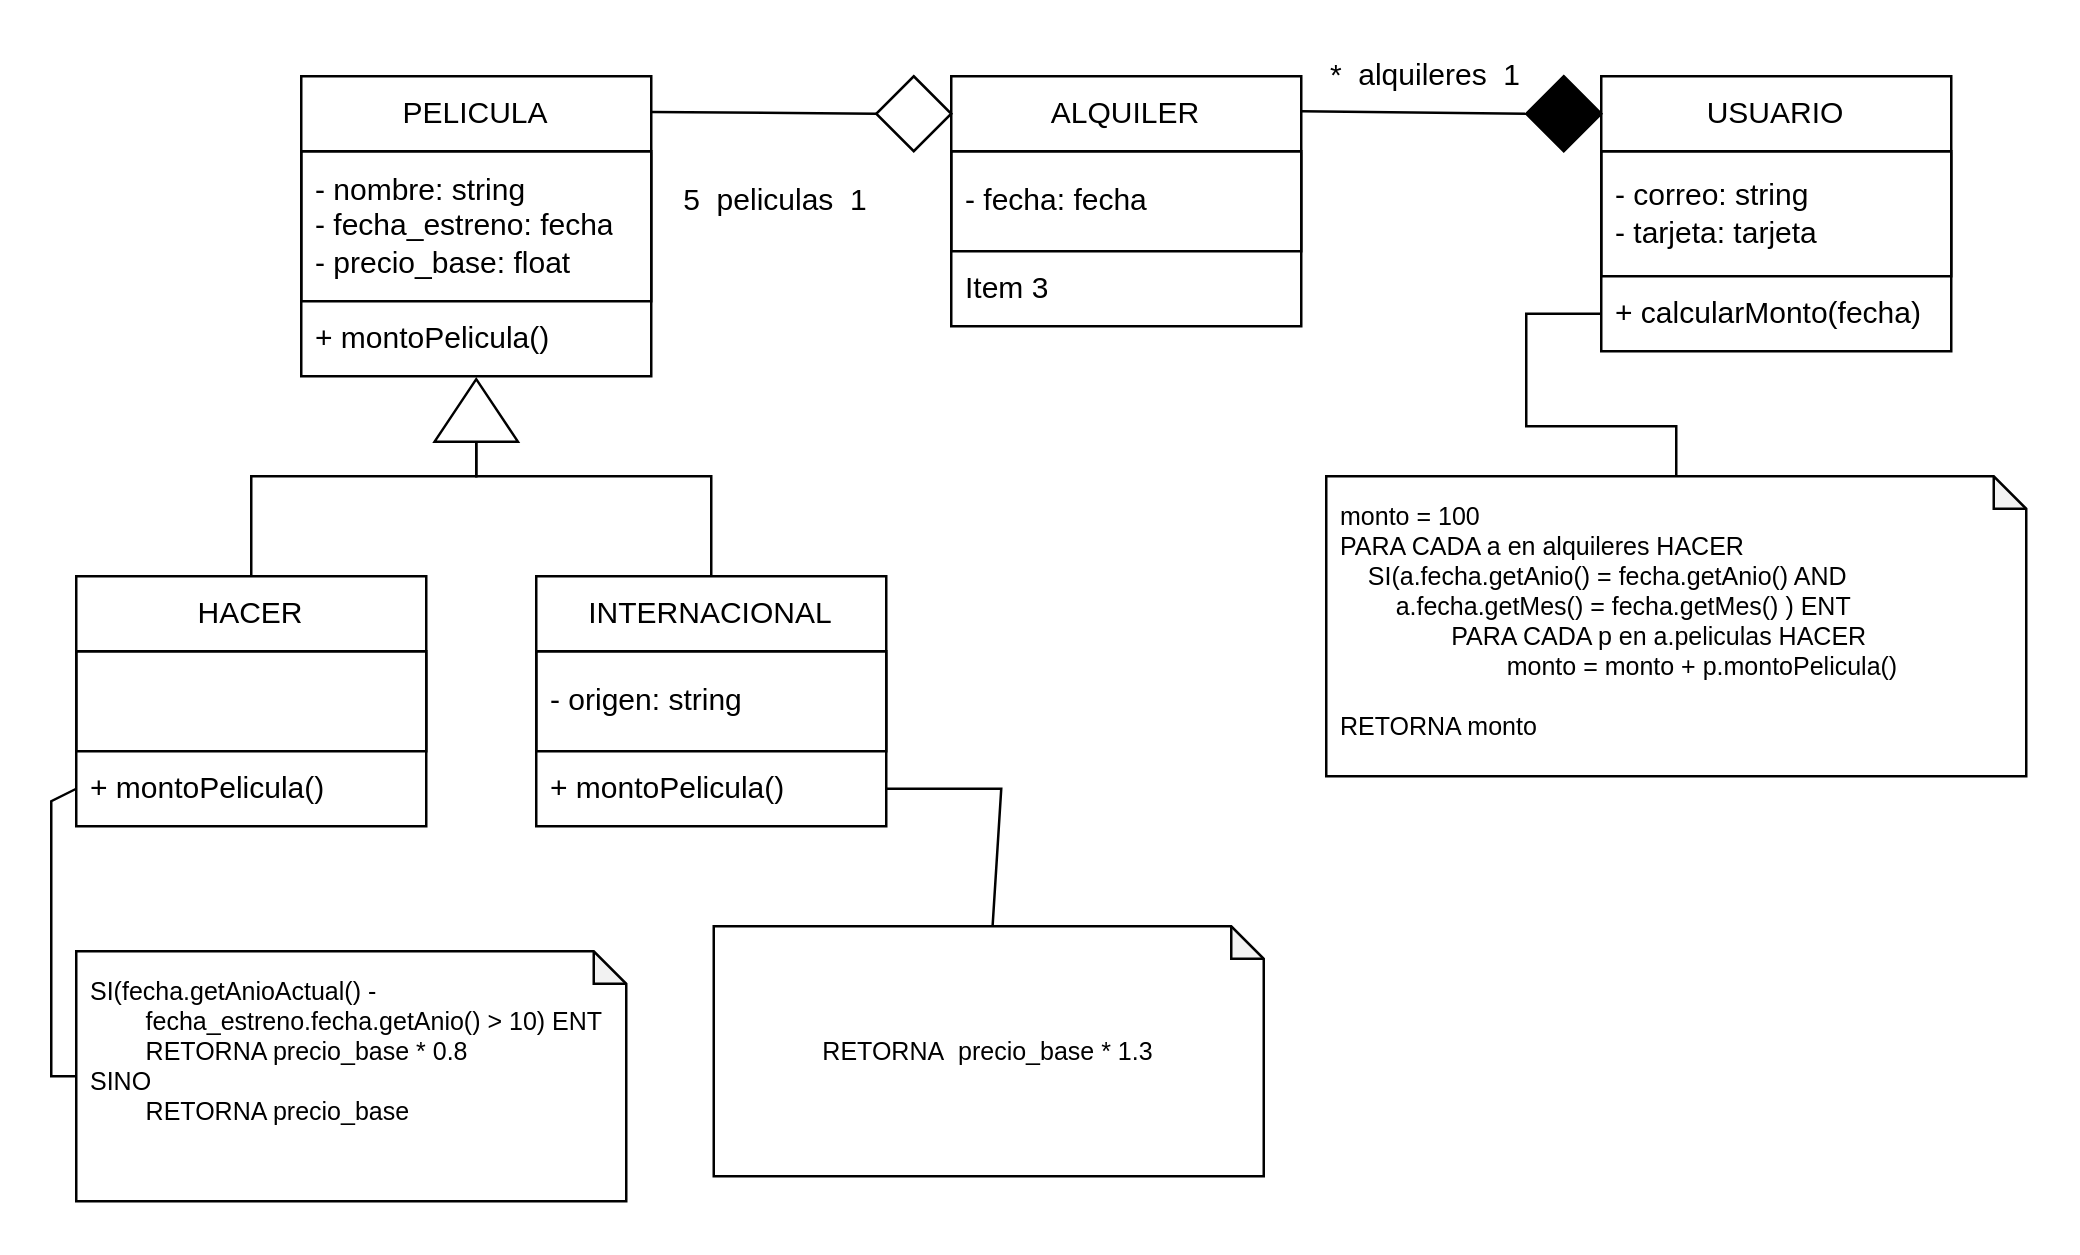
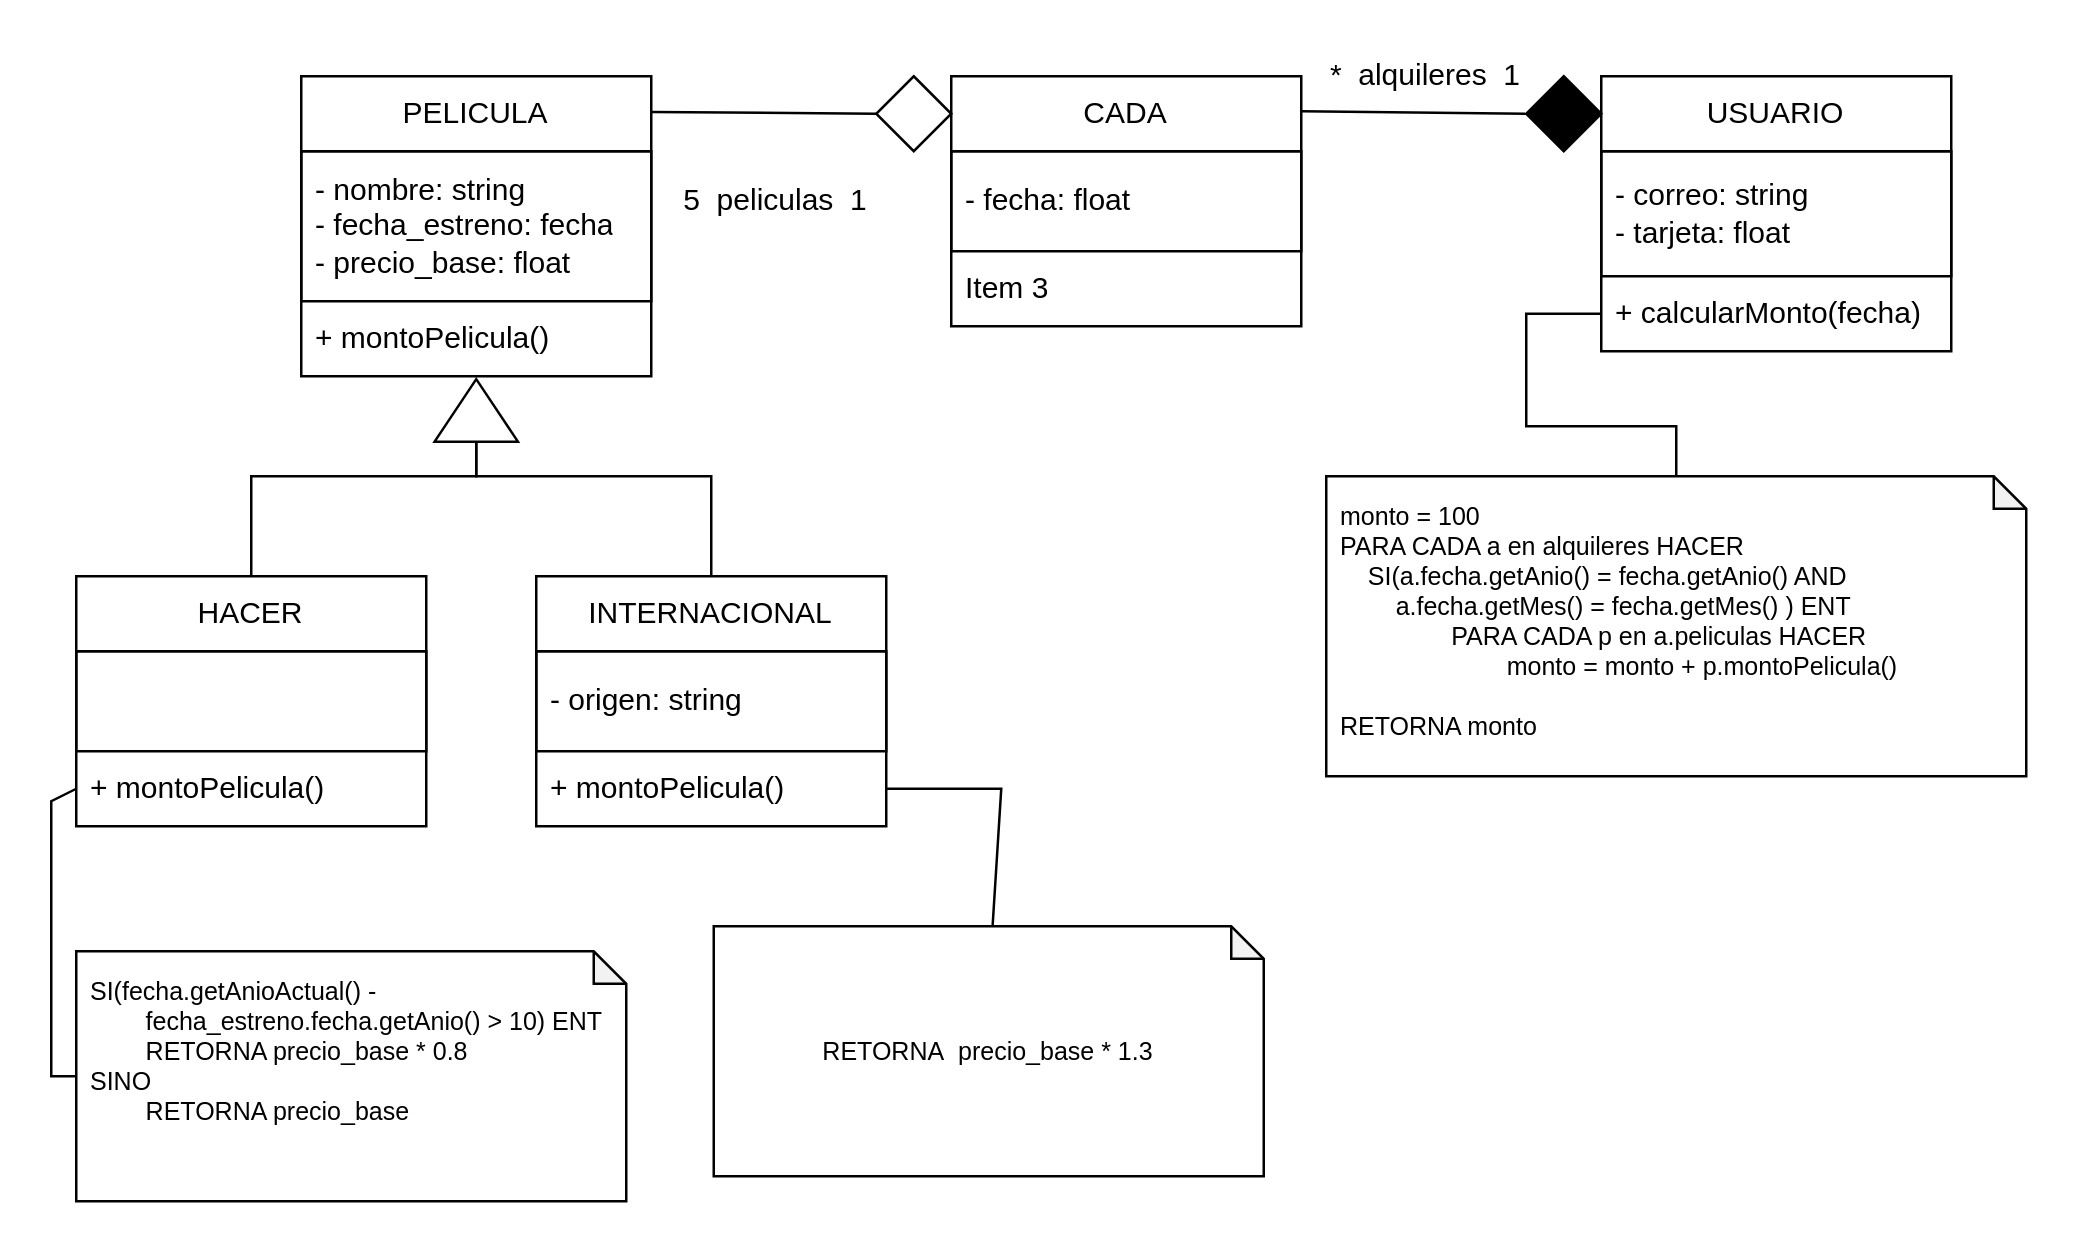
(1126, 114) -> (1126, 114)
(1072, 201) -> (1068, 201)
(1756, 214) -> (1735, 214)
